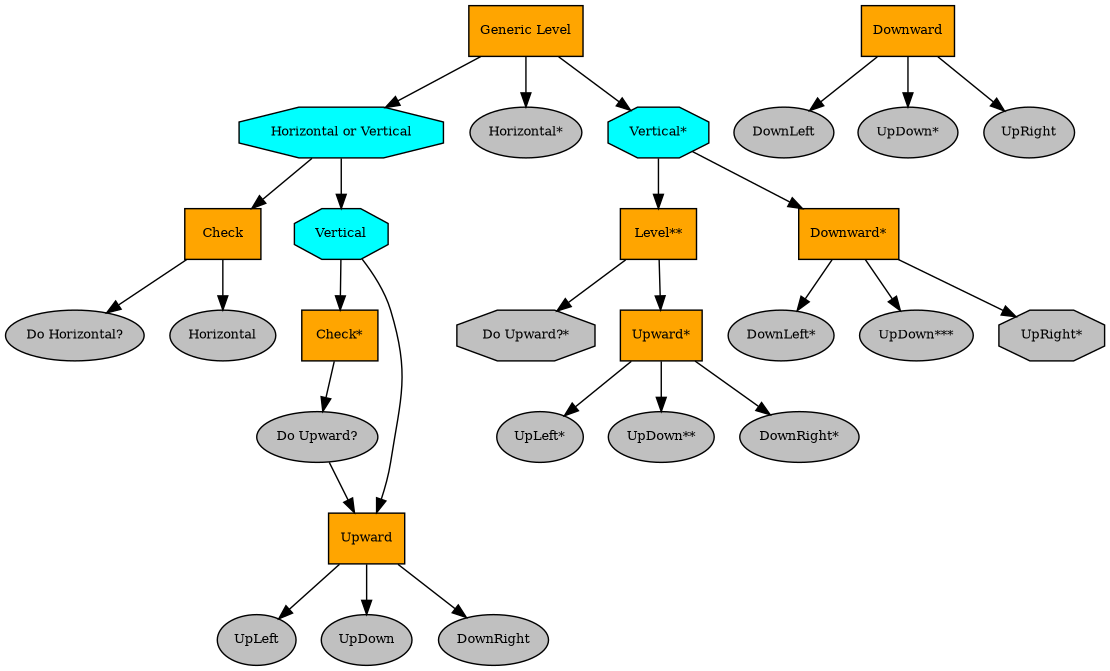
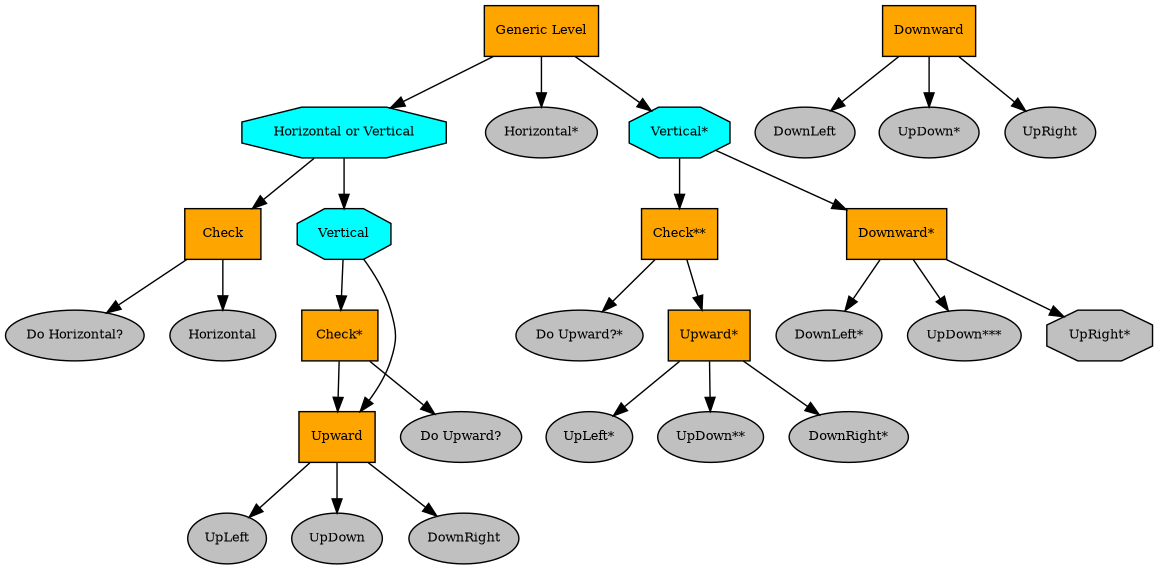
(658, 234) -> (680, 234)
(526, 336) -> (579, 336)
(339, 481) -> (339, 379)
